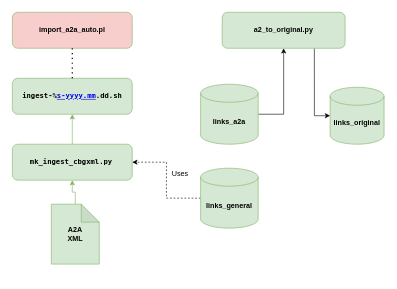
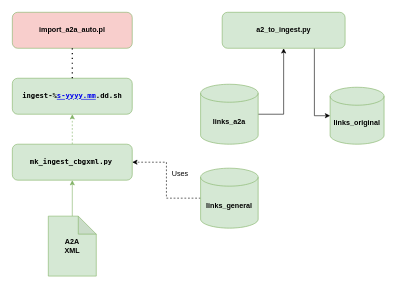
(284, 30) -> (284, 30)
(72, 131) -> (72, 131)
(75, 234) -> (72, 246)
